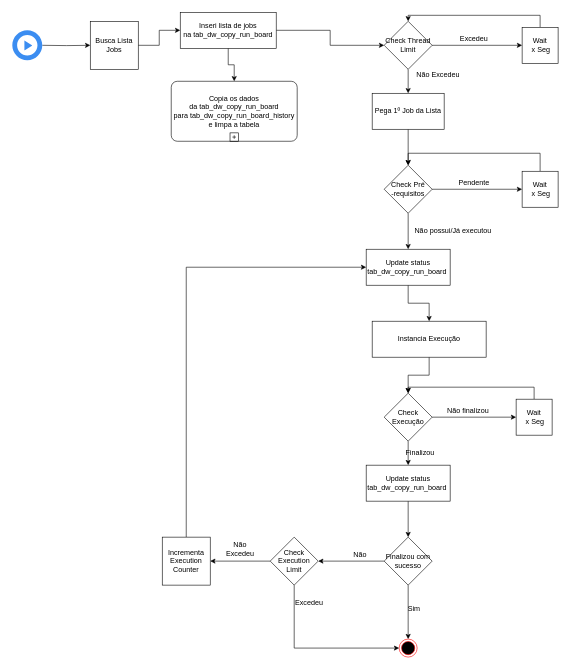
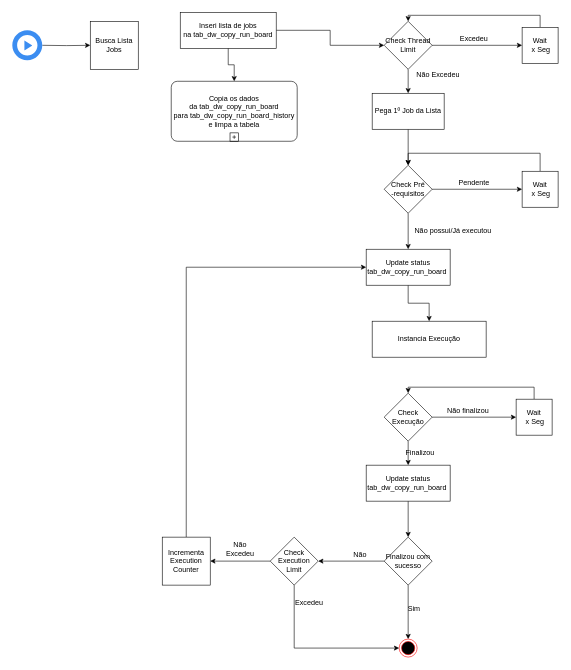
(159, 30) -> none
(423, 375) -> none
